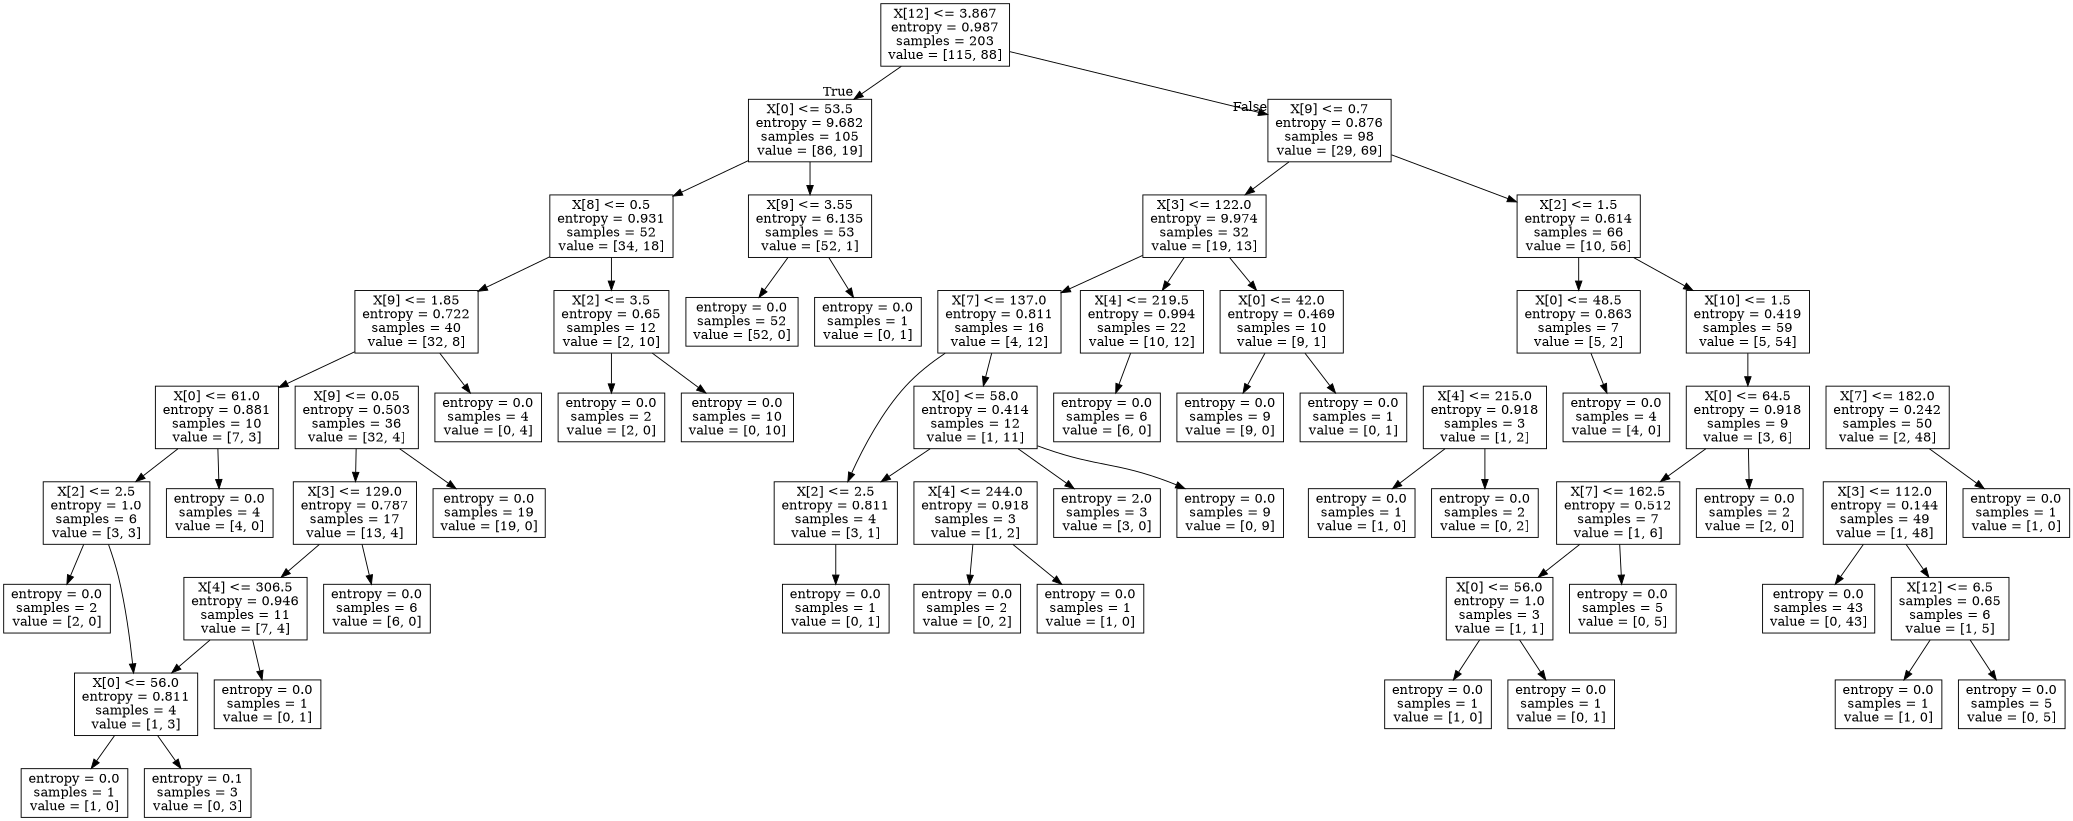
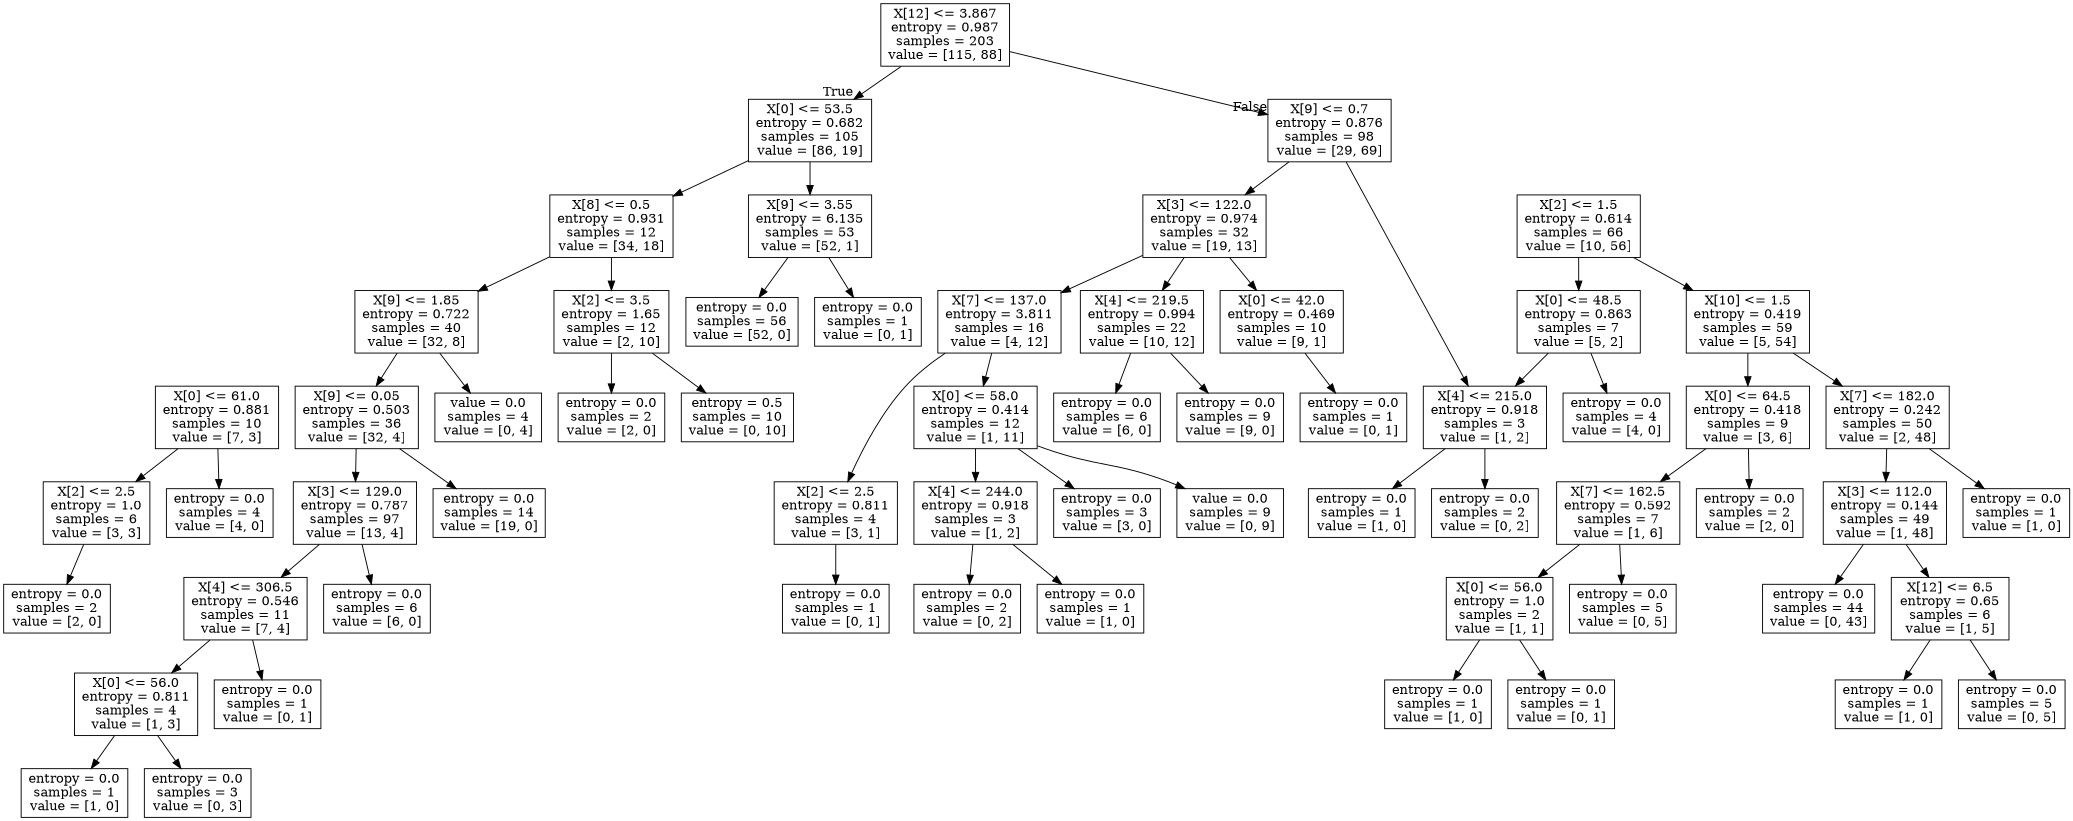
(810, 131) -> (810, 131)
(1450, 177) -> (1405, 270)
(611, 226) -> (611, 226)
(1204, 226) -> (1204, 226)
(611, 322) -> (611, 322)
(742, 322) -> (742, 322)
(999, 322) -> (999, 322)
none -> (1535, 366)
none -> (1814, 367)
(321, 368) -> (389, 366)
(1256, 369) -> (1186, 370)
(488, 417) -> (488, 417)
(737, 417) -> (737, 417)
(1748, 417) -> (1748, 417)
none -> (1886, 460)
(910, 463) -> (976, 460)
(355, 513) -> (355, 513)
(489, 513) -> (489, 513)
(1107, 513) -> (1107, 513)
(1230, 513) -> (1230, 513)
(1618, 513) -> (1618, 513)
(124, 603) -> none
(245, 609) -> (245, 609)
(1500, 609) -> (1500, 609)
(1819, 609) -> (1819, 609)
(1950, 609) -> (1950, 609)
(198, 793) -> (198, 793)
